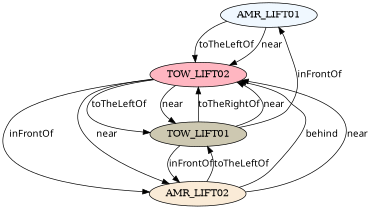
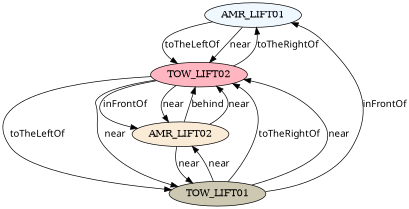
none -> (251, 54)
(191, 164) -> (219, 164)
(241, 164) -> (189, 164)
